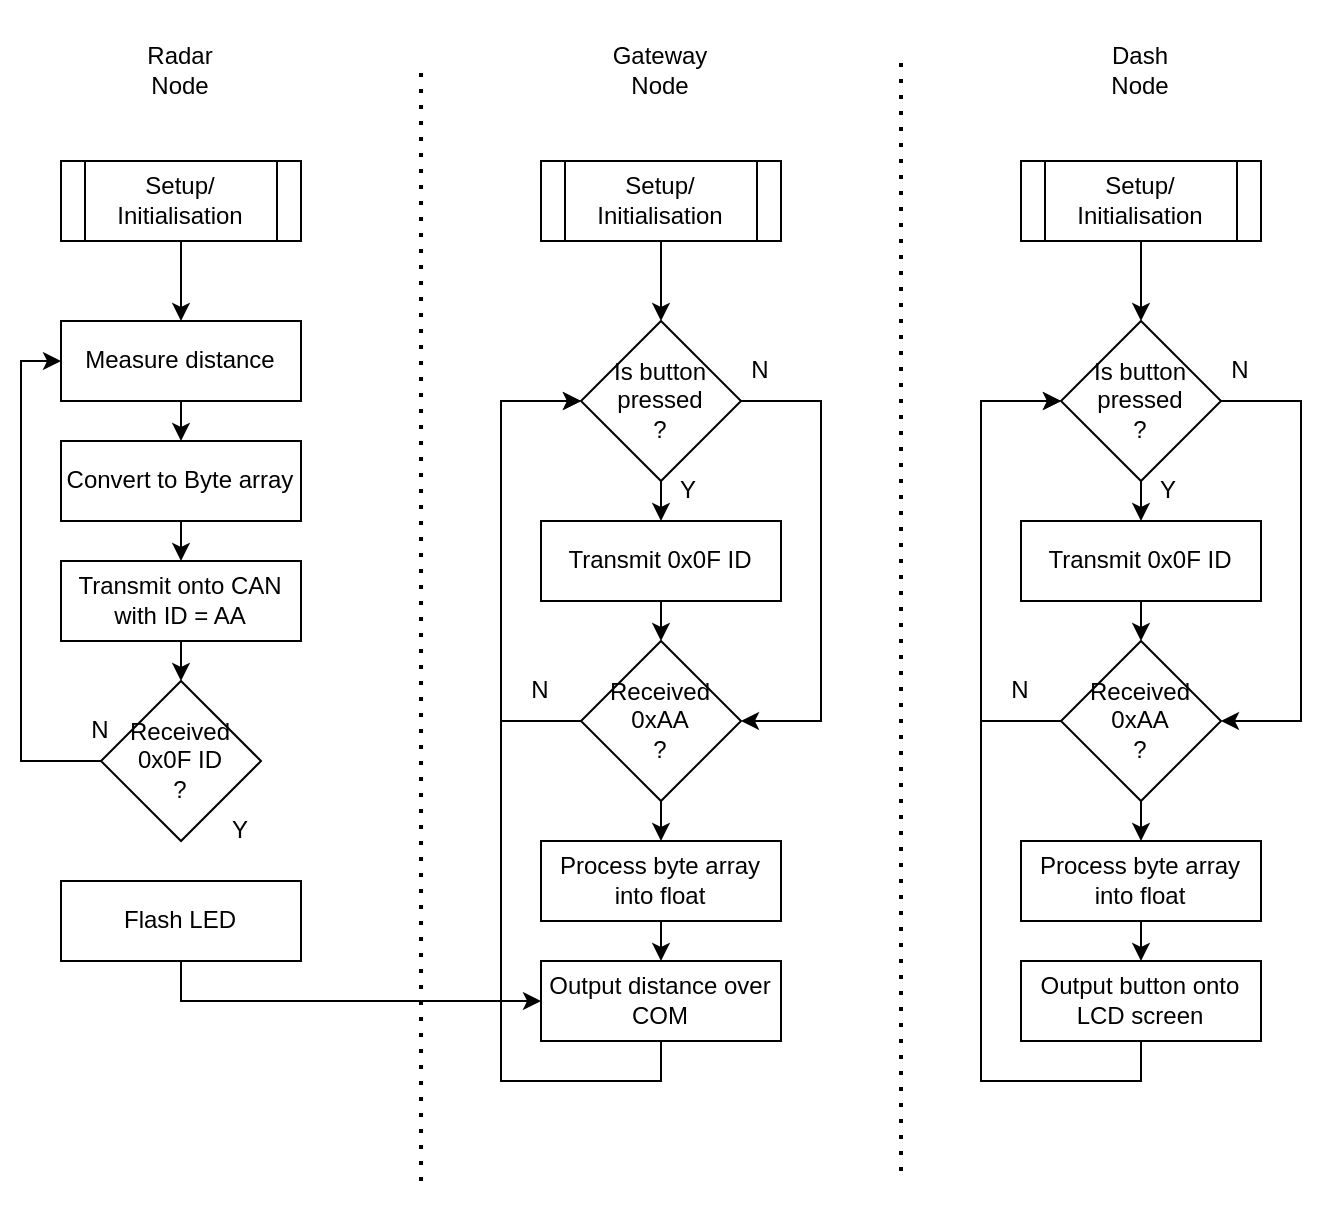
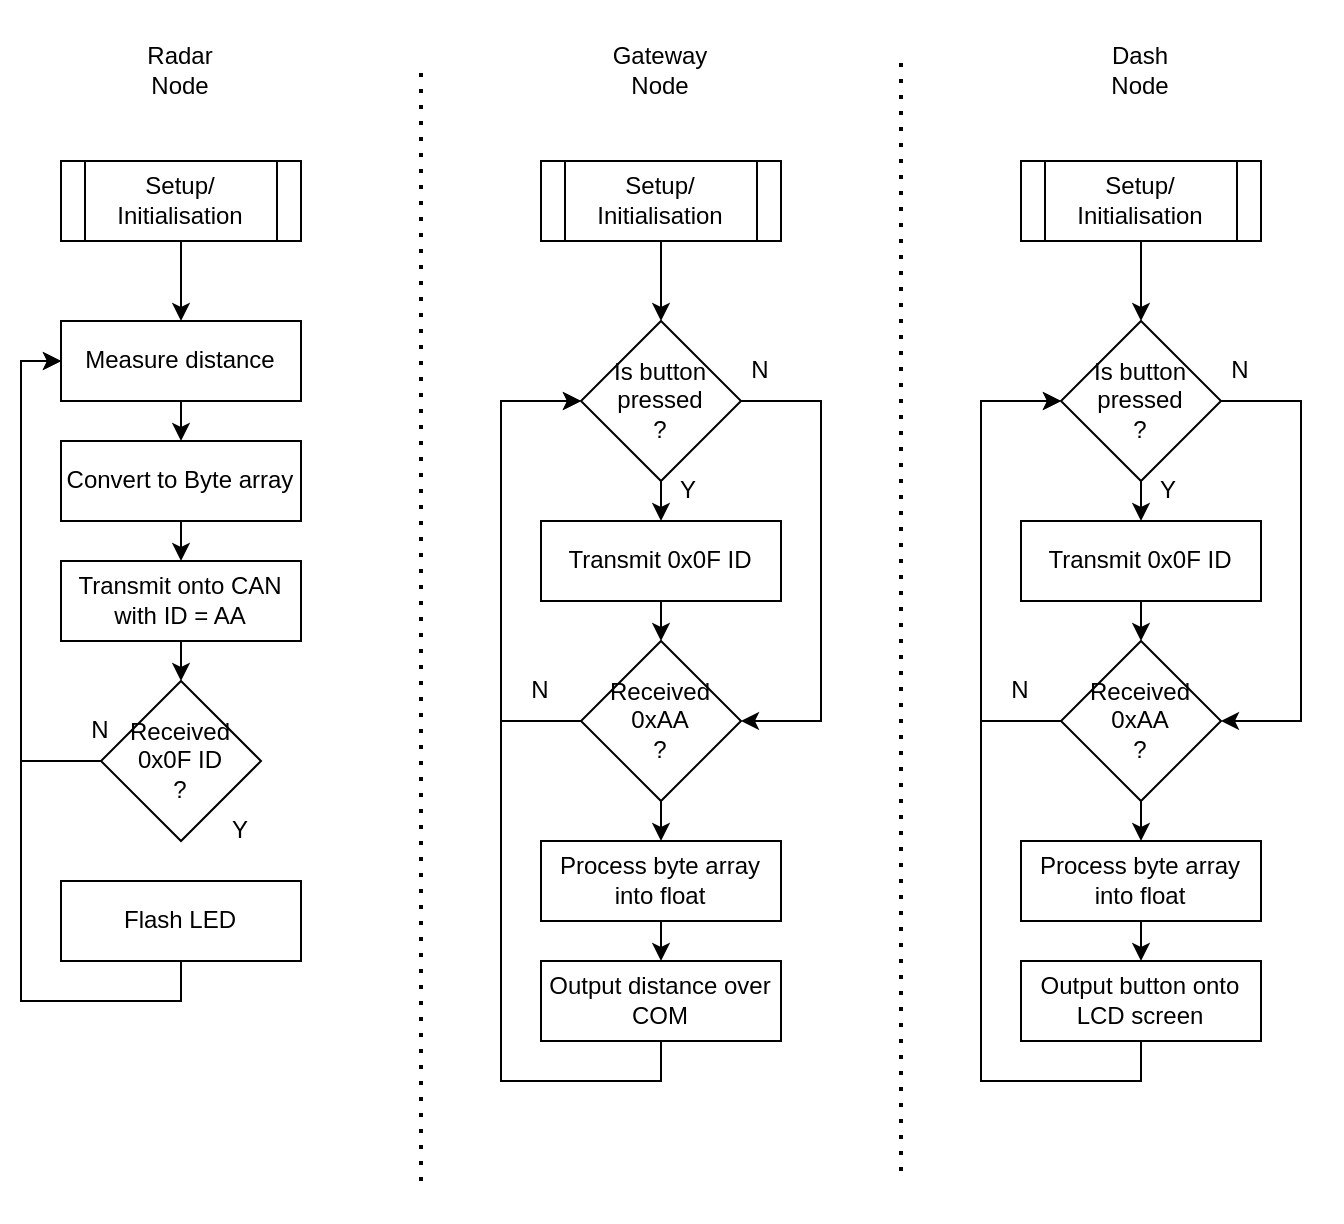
(353, 1001) -> (21, 964)
